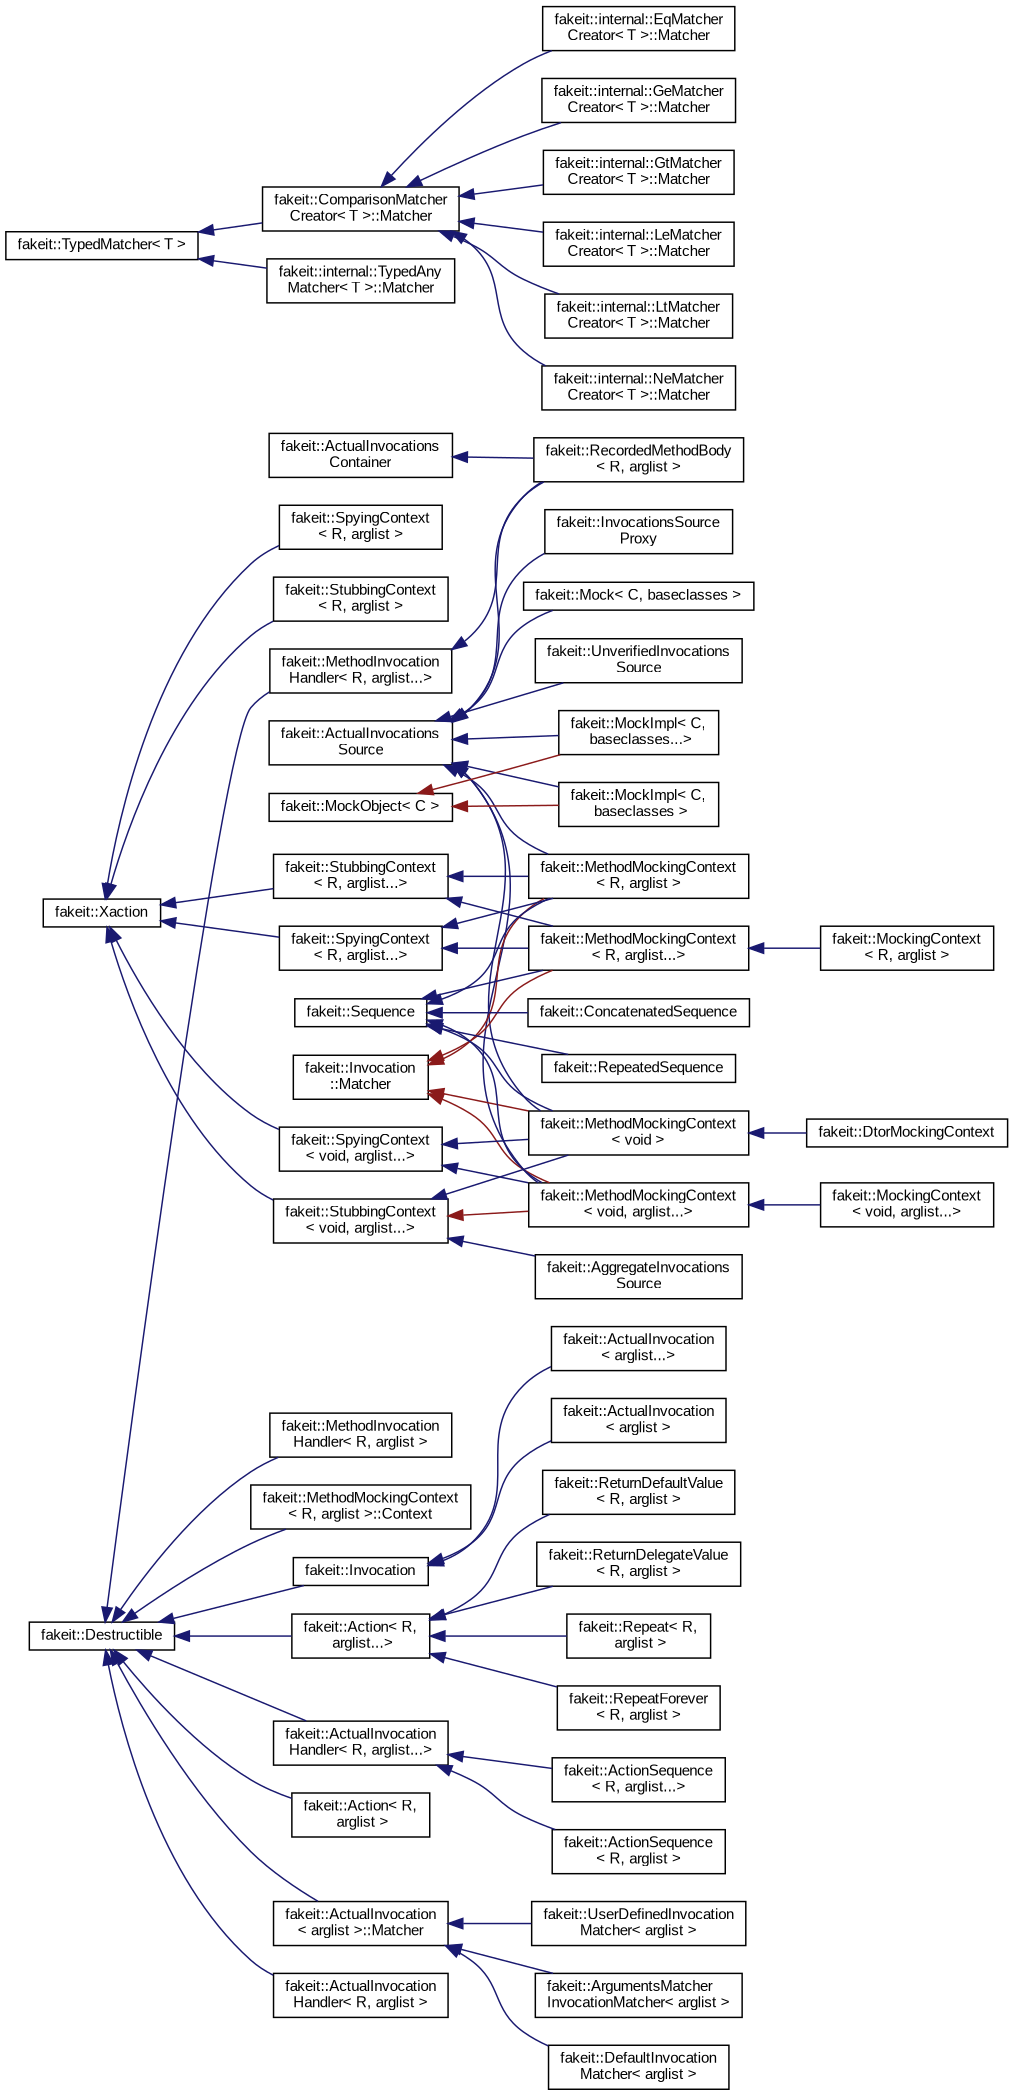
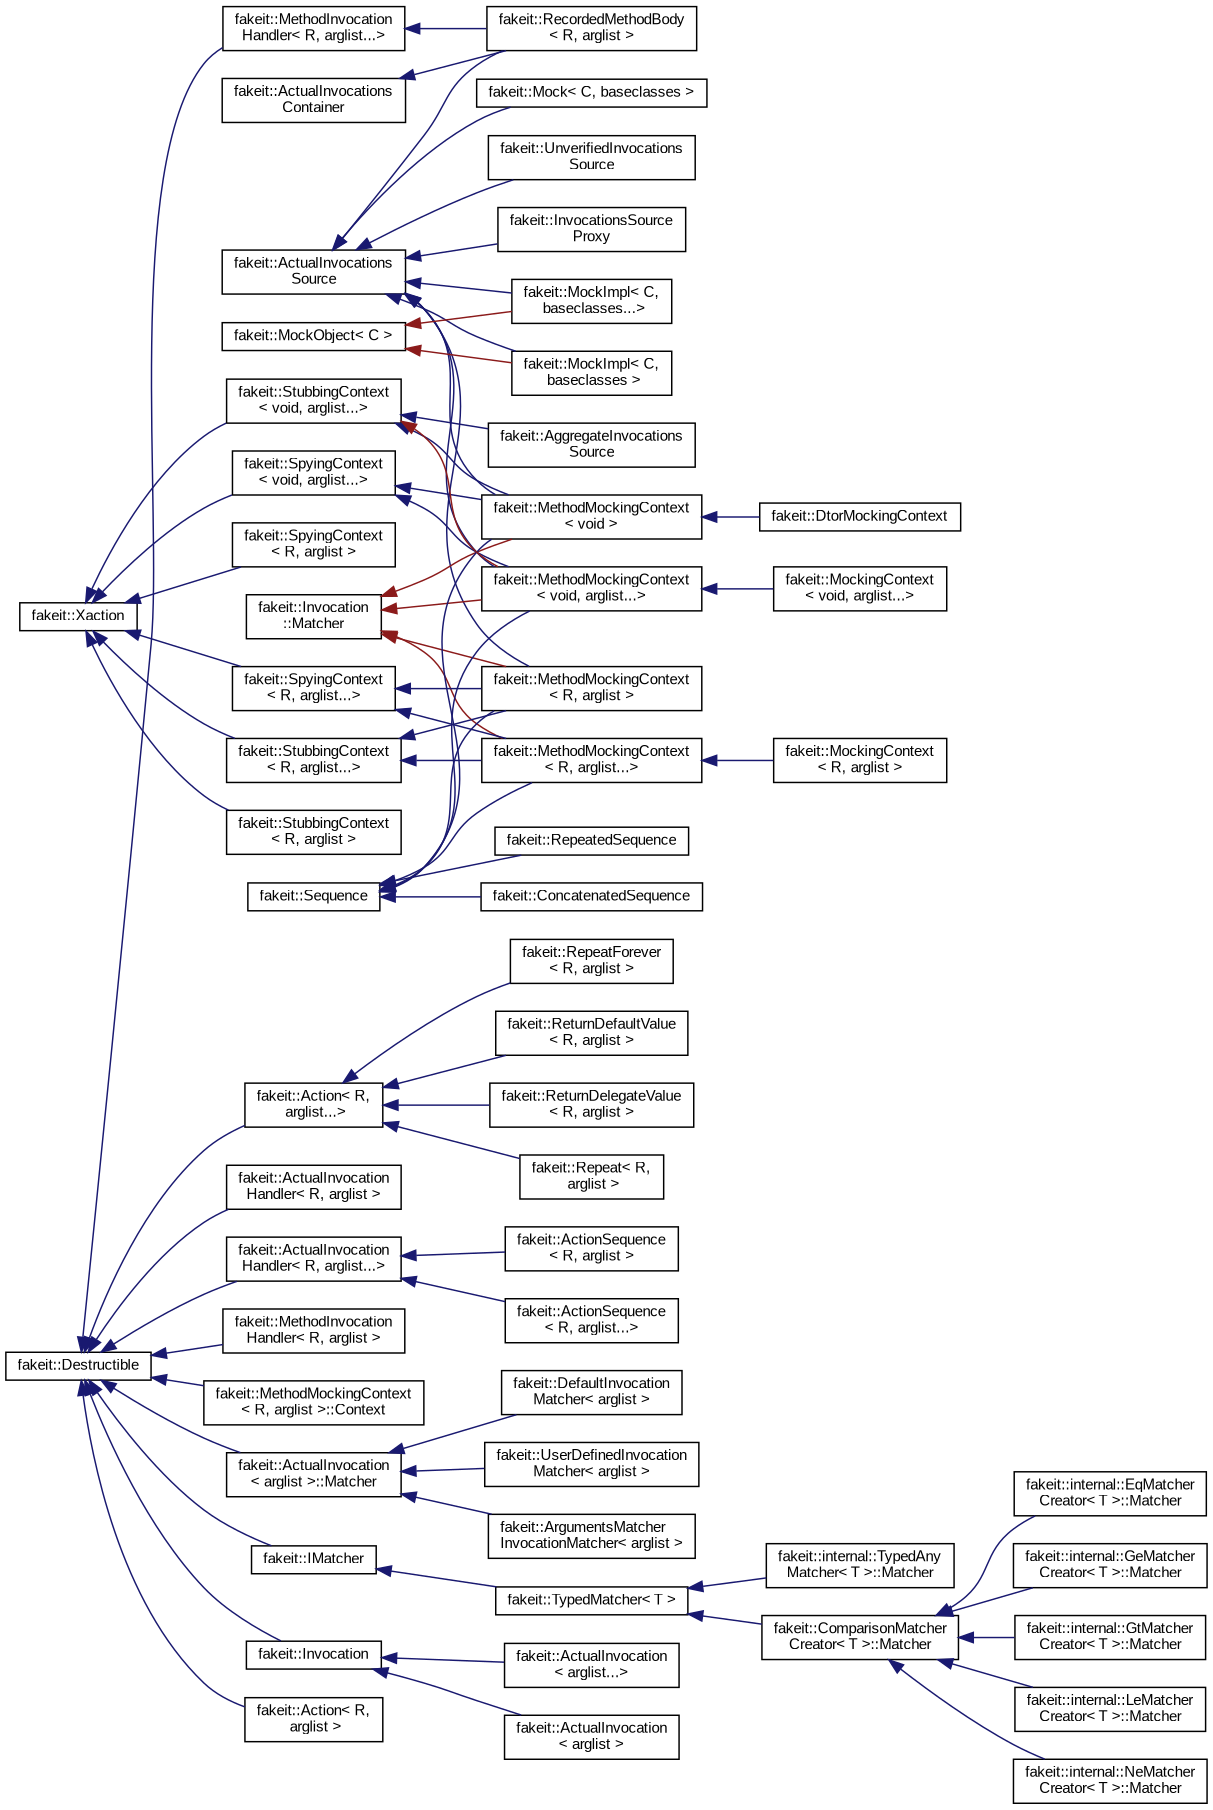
(639, 316) -> none
none -> (314, 1560)
